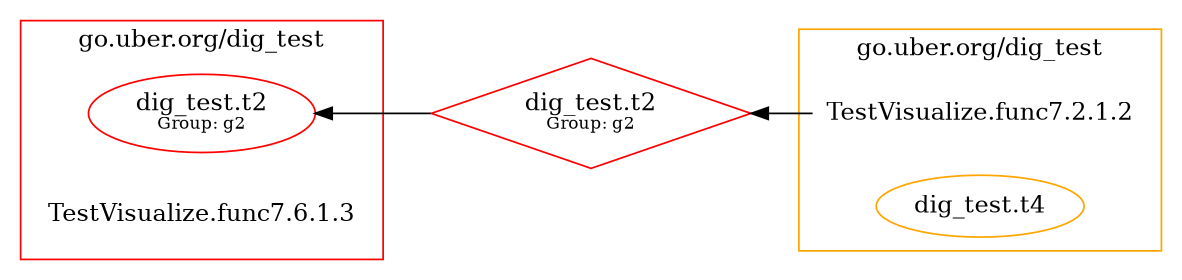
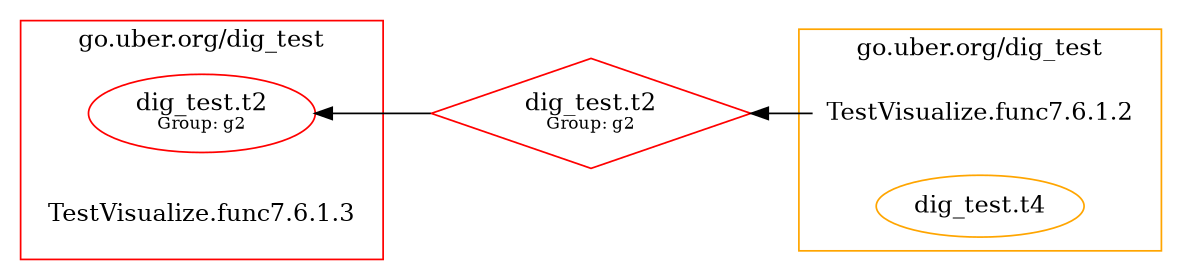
(980, 113) -> (980, 113)
